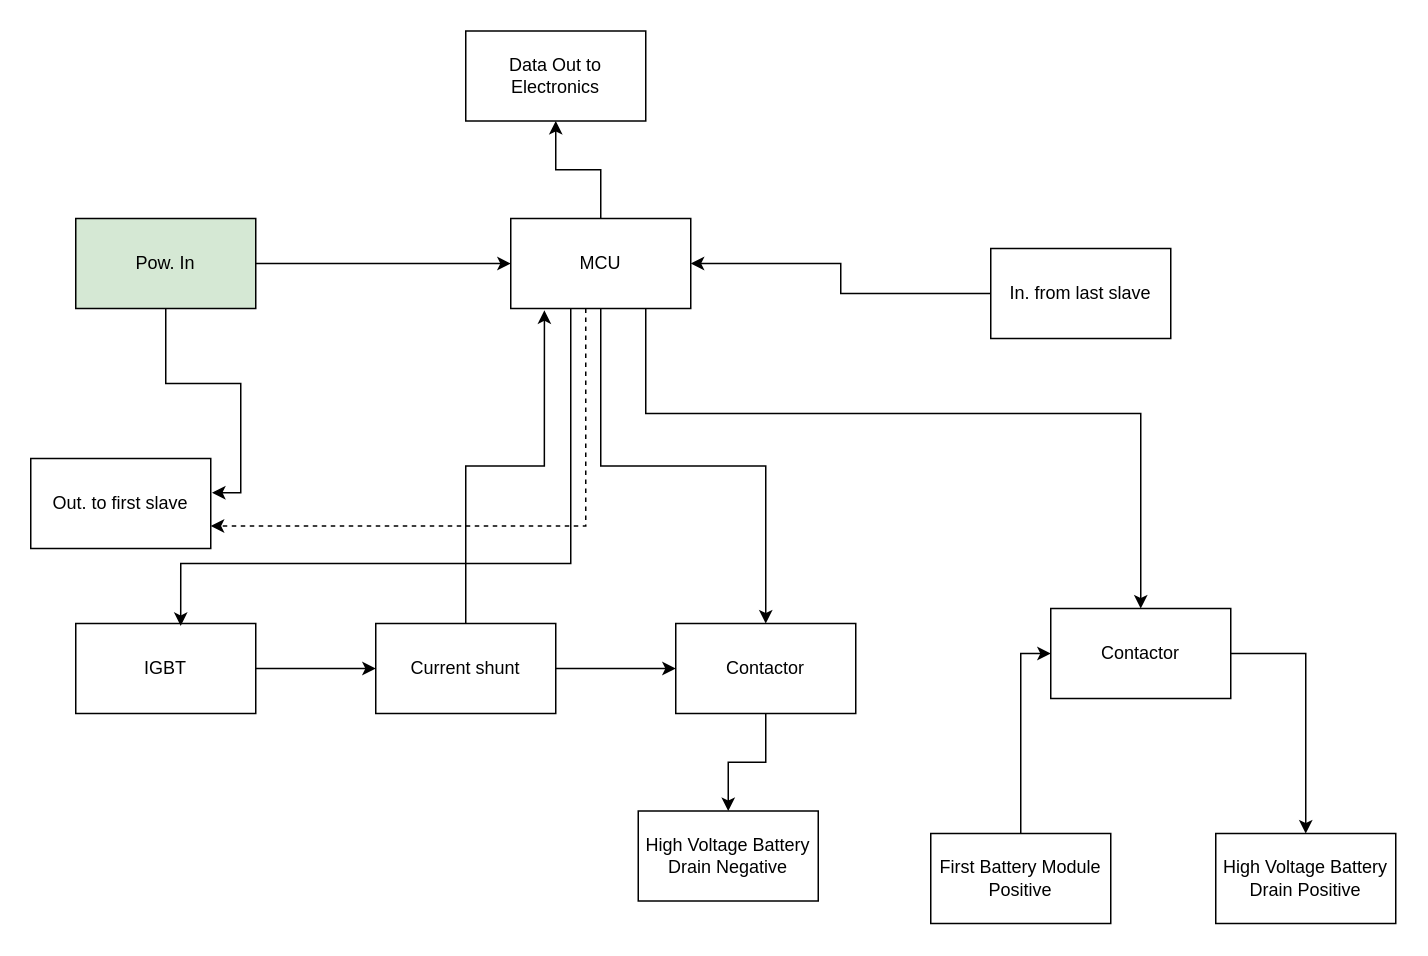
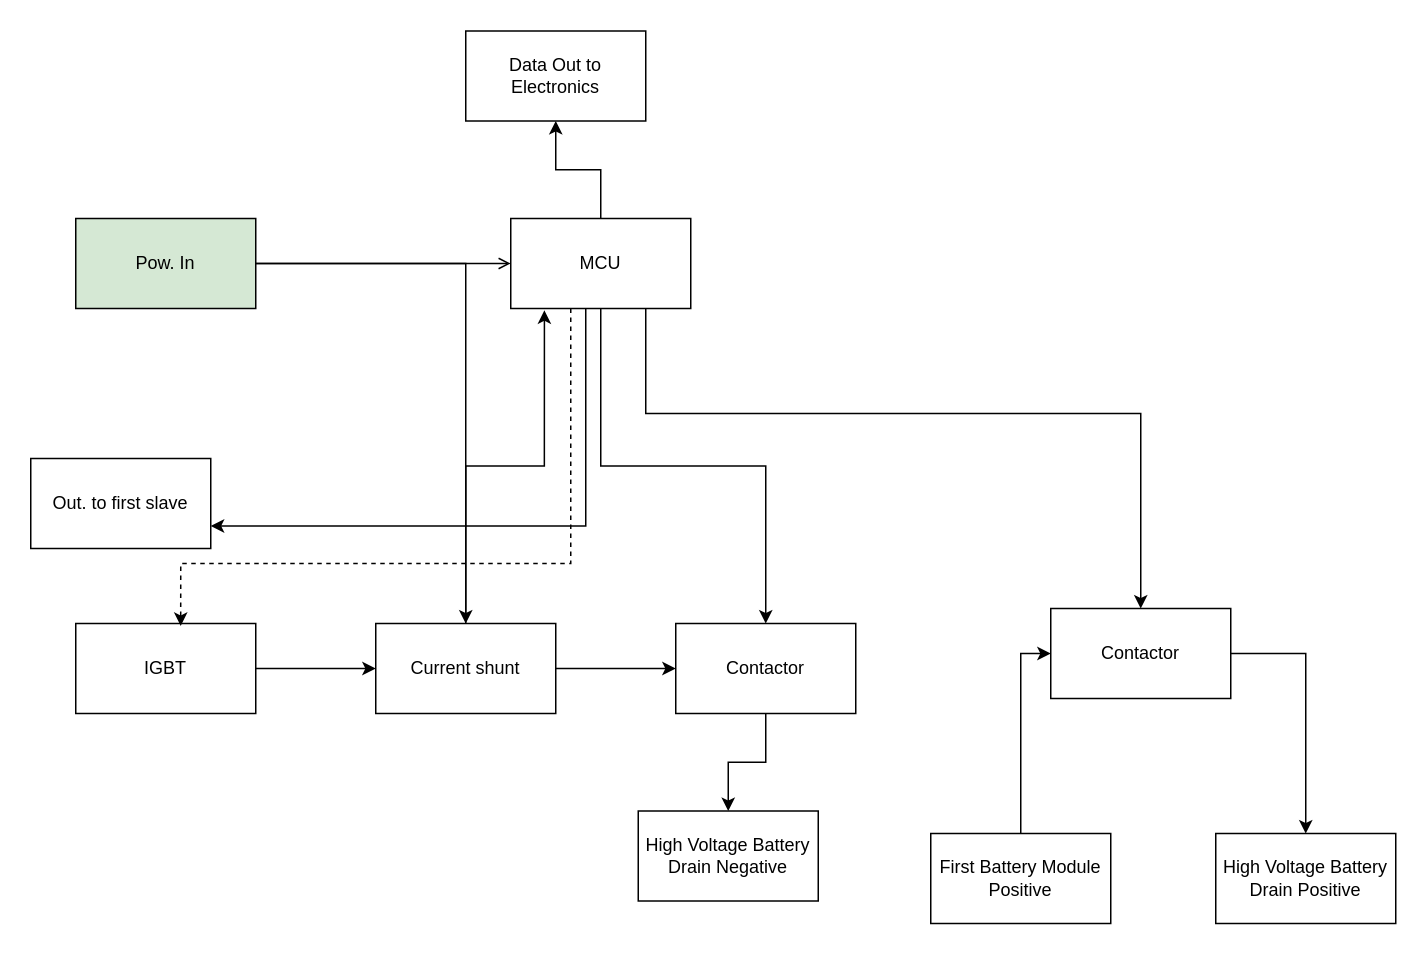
(499, 263) -> (501, 263)
(841, 283) -> none
(1081, 293) -> none
(230, 383) -> (466, 364)
(511, 526) -> (511, 526)
(478, 563) -> (478, 563)
